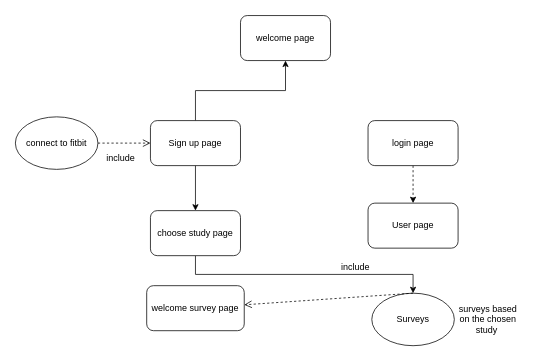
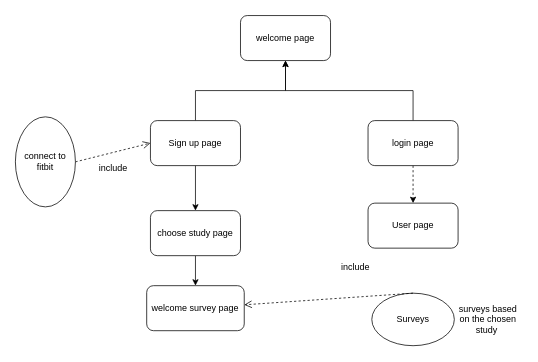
none -> (366, 90)
(57, 143) -> (45, 162)
(304, 274) -> (195, 276)
